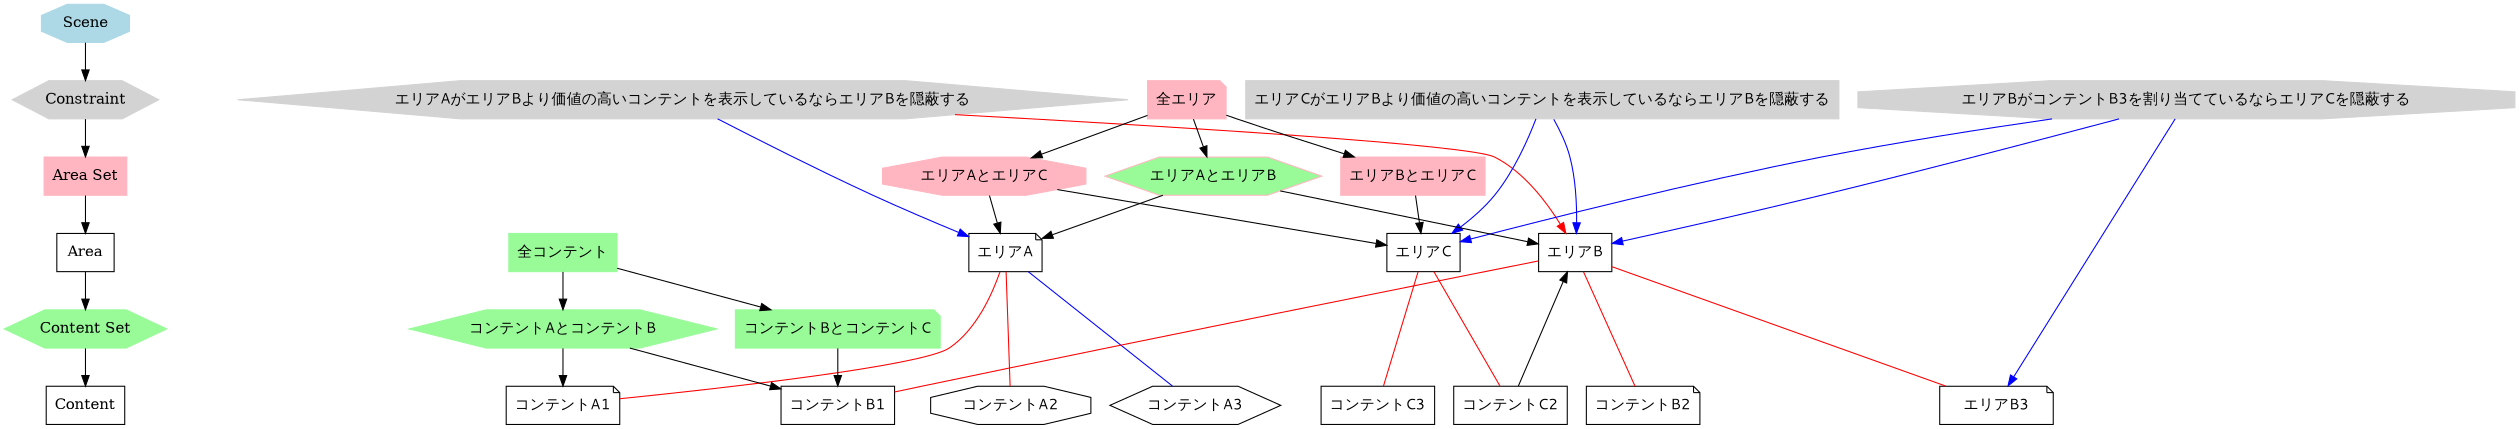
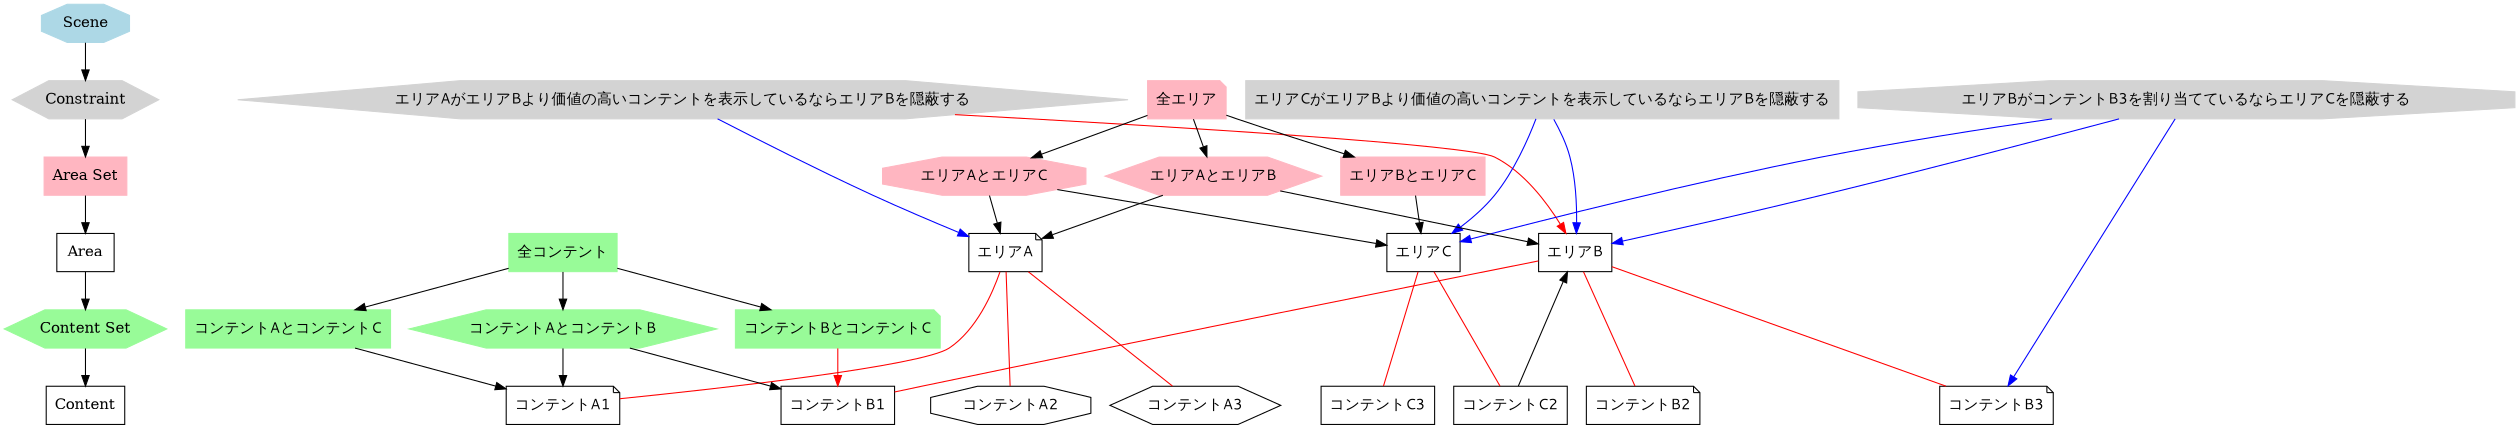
(1213, 176) -> (1213, 176)
none -> (288, 329)
(1100, 329) -> (1100, 329)
(838, 362) -> (838, 362)
(1996, 405) -> (1996, 405)
